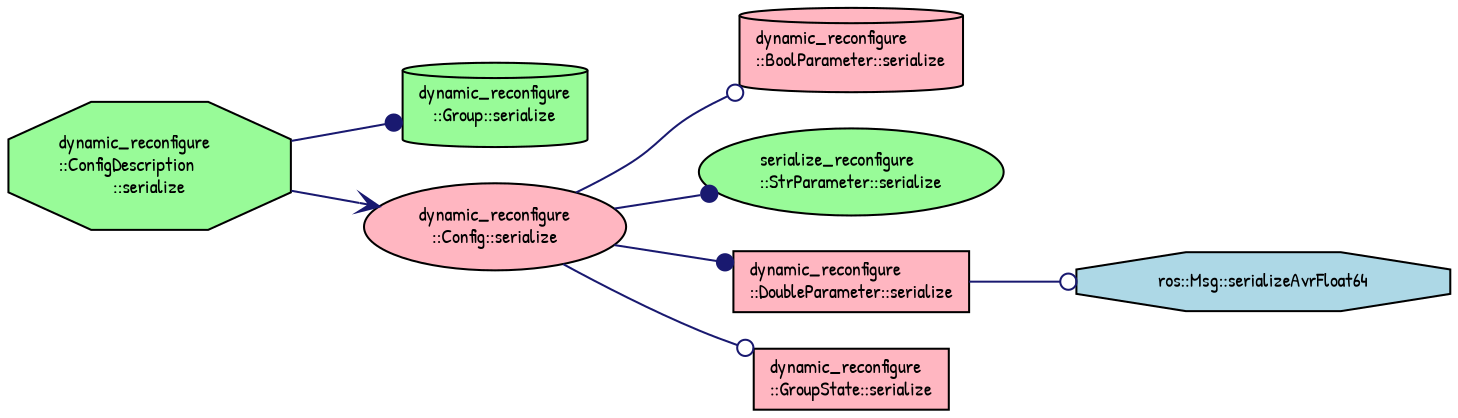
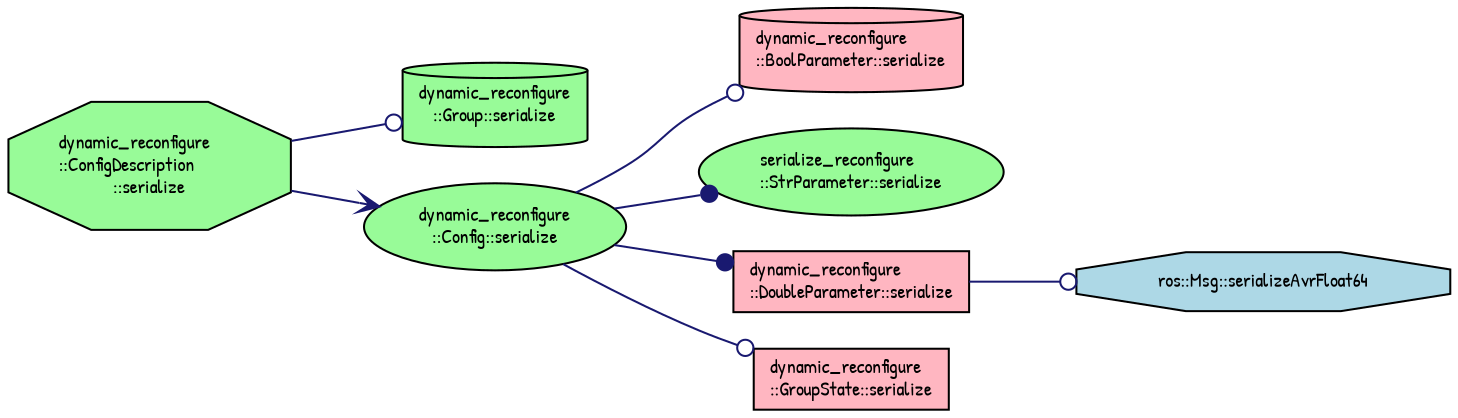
(339, 132) -> (339, 132)
(495, 227) -> (495, 227)
